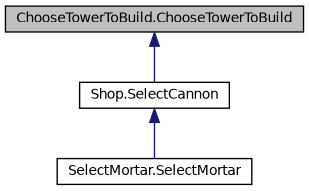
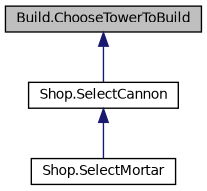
(154, 19) -> (103, 19)
(154, 172) -> (103, 172)
